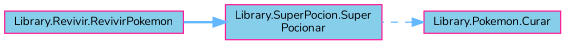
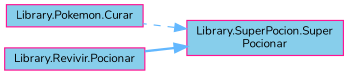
(94, 22) -> (75, 59)
(397, 22) -> (159, 26)
